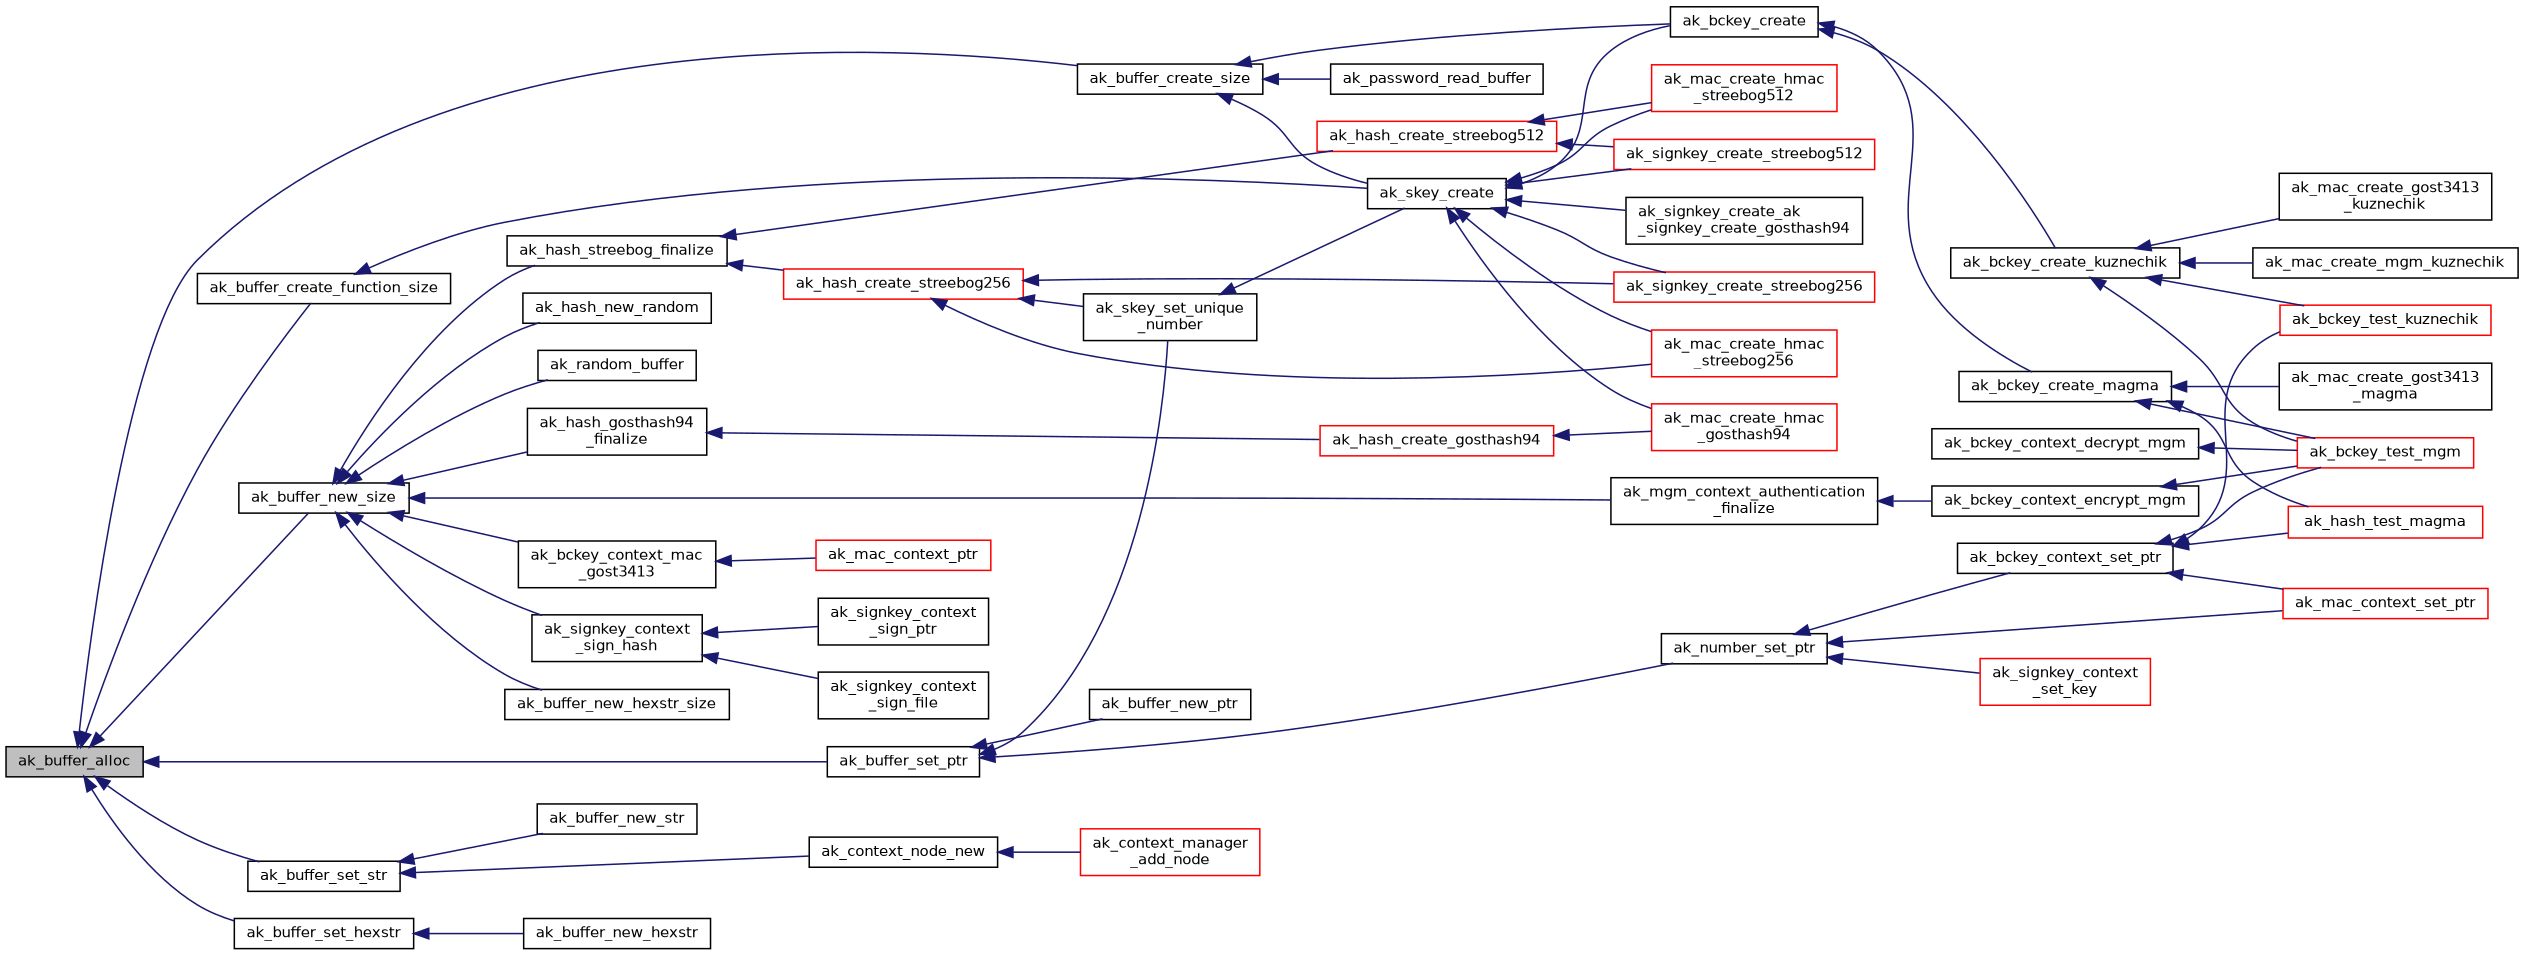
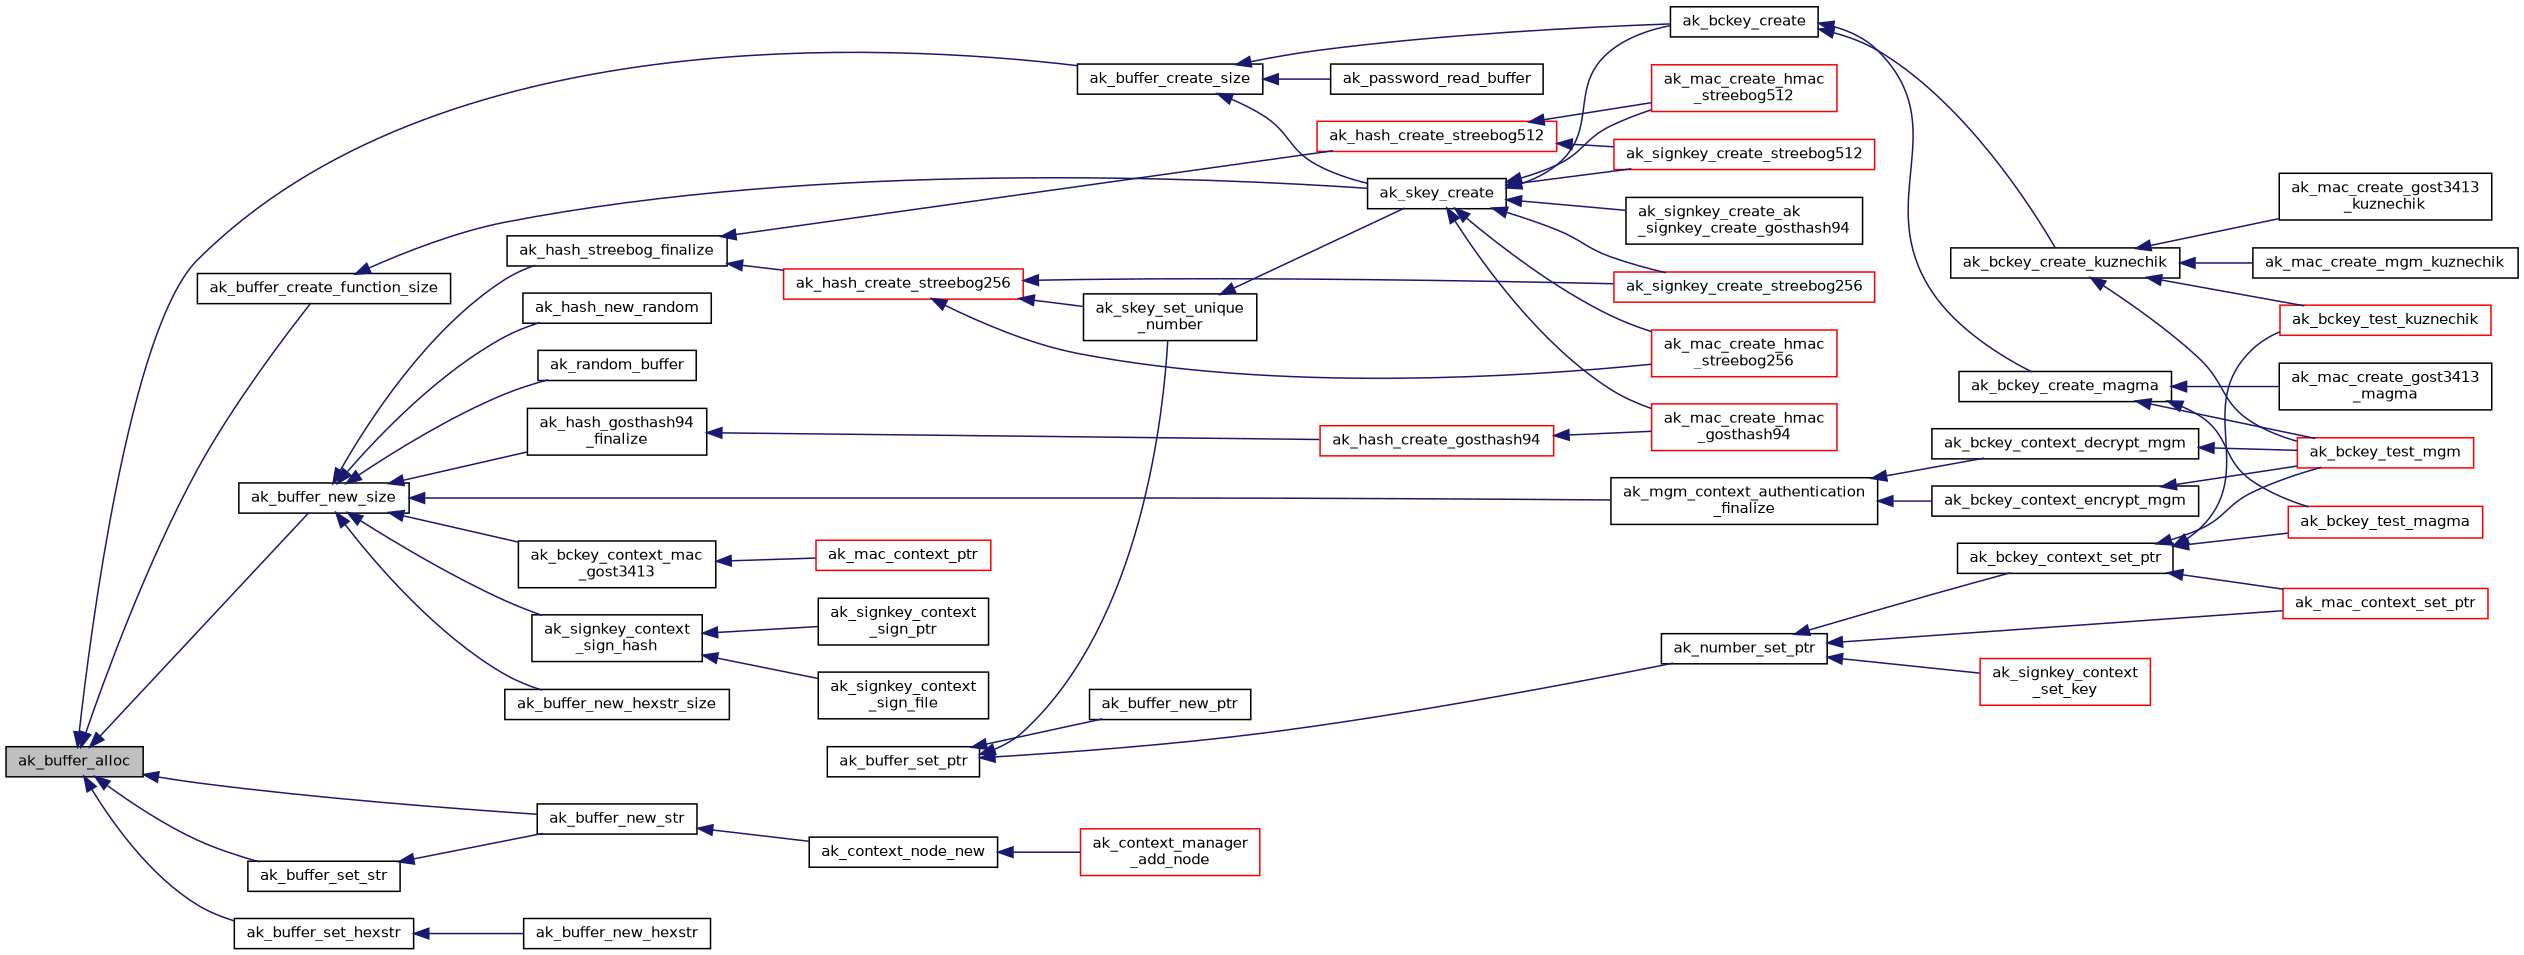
none -> (1935, 467)
(2385, 522) -> (2385, 522)
(493, 762) -> (347, 799)
(612, 864) -> (761, 836)
